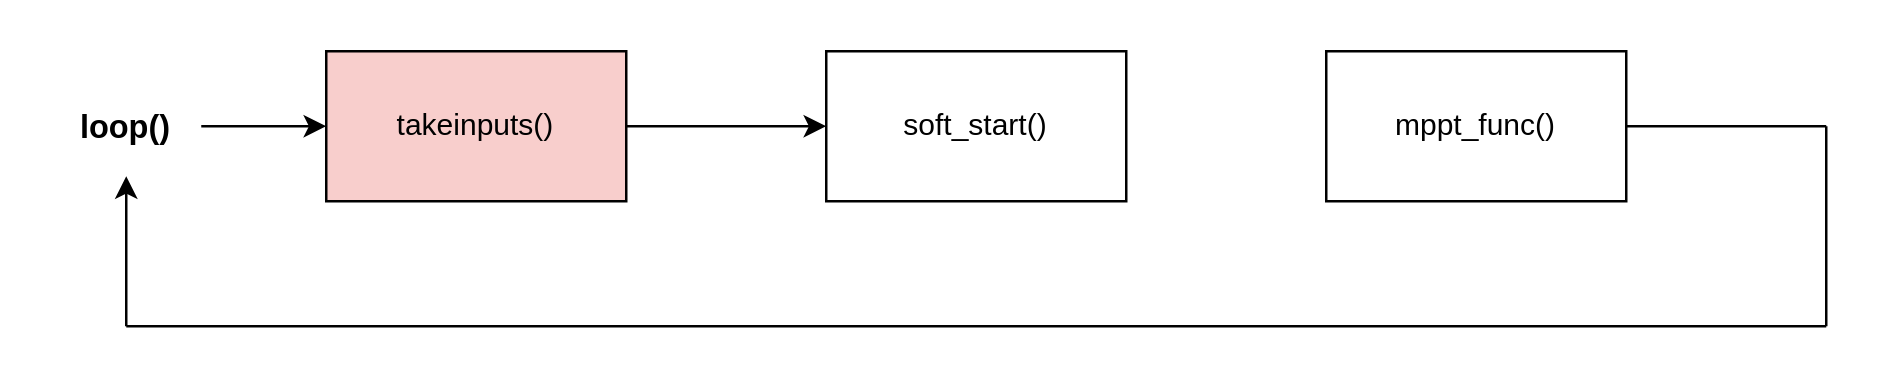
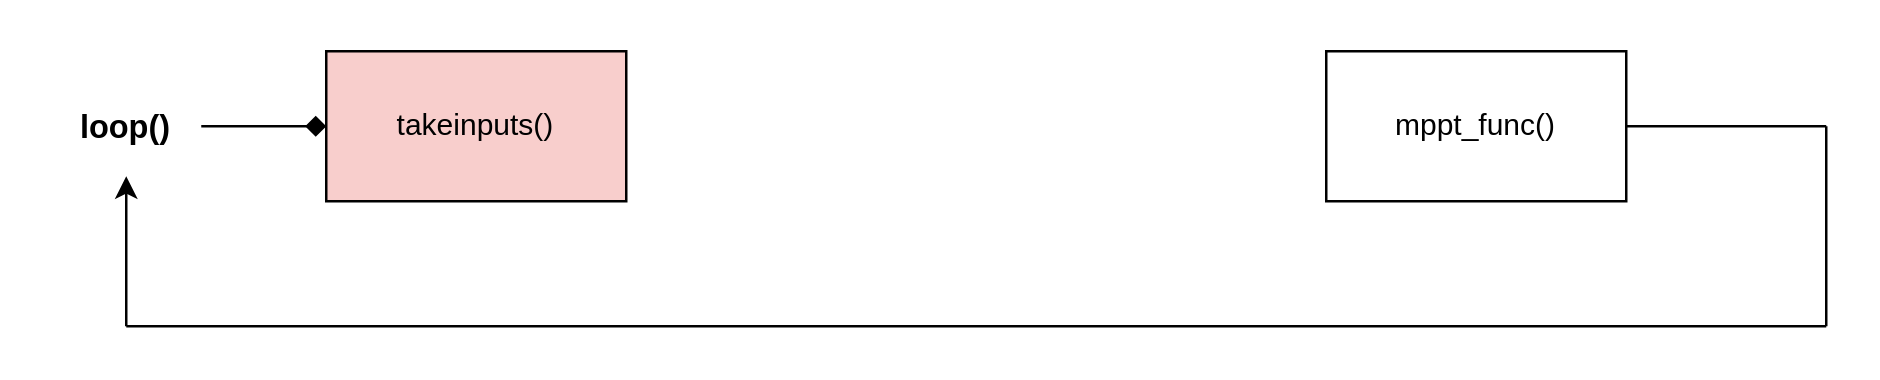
(307, 126) -> (306, 126)
(718, 126) -> none
(976, 126) -> none
